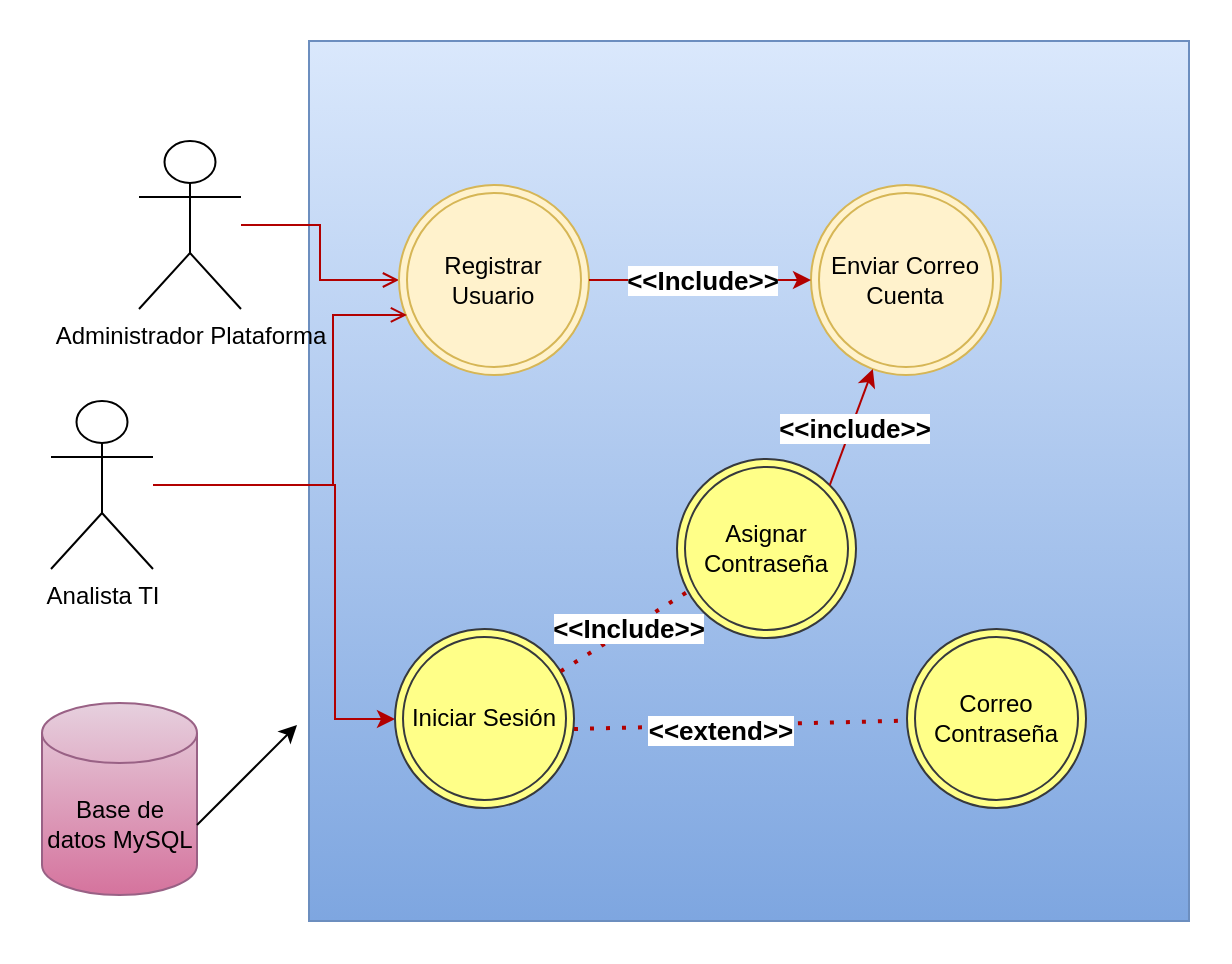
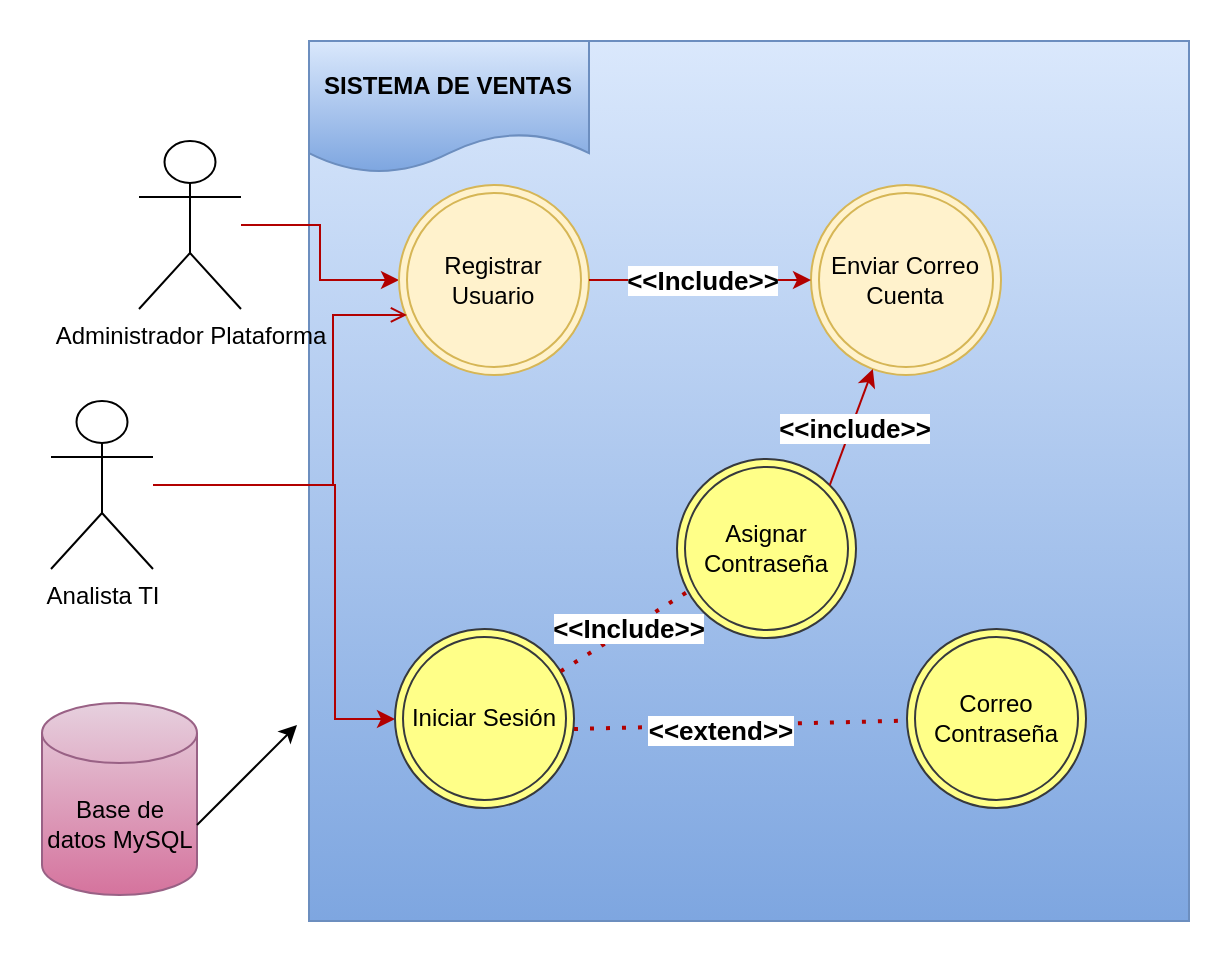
none -> (449, 107)
(386, 280) -> (384, 280)
